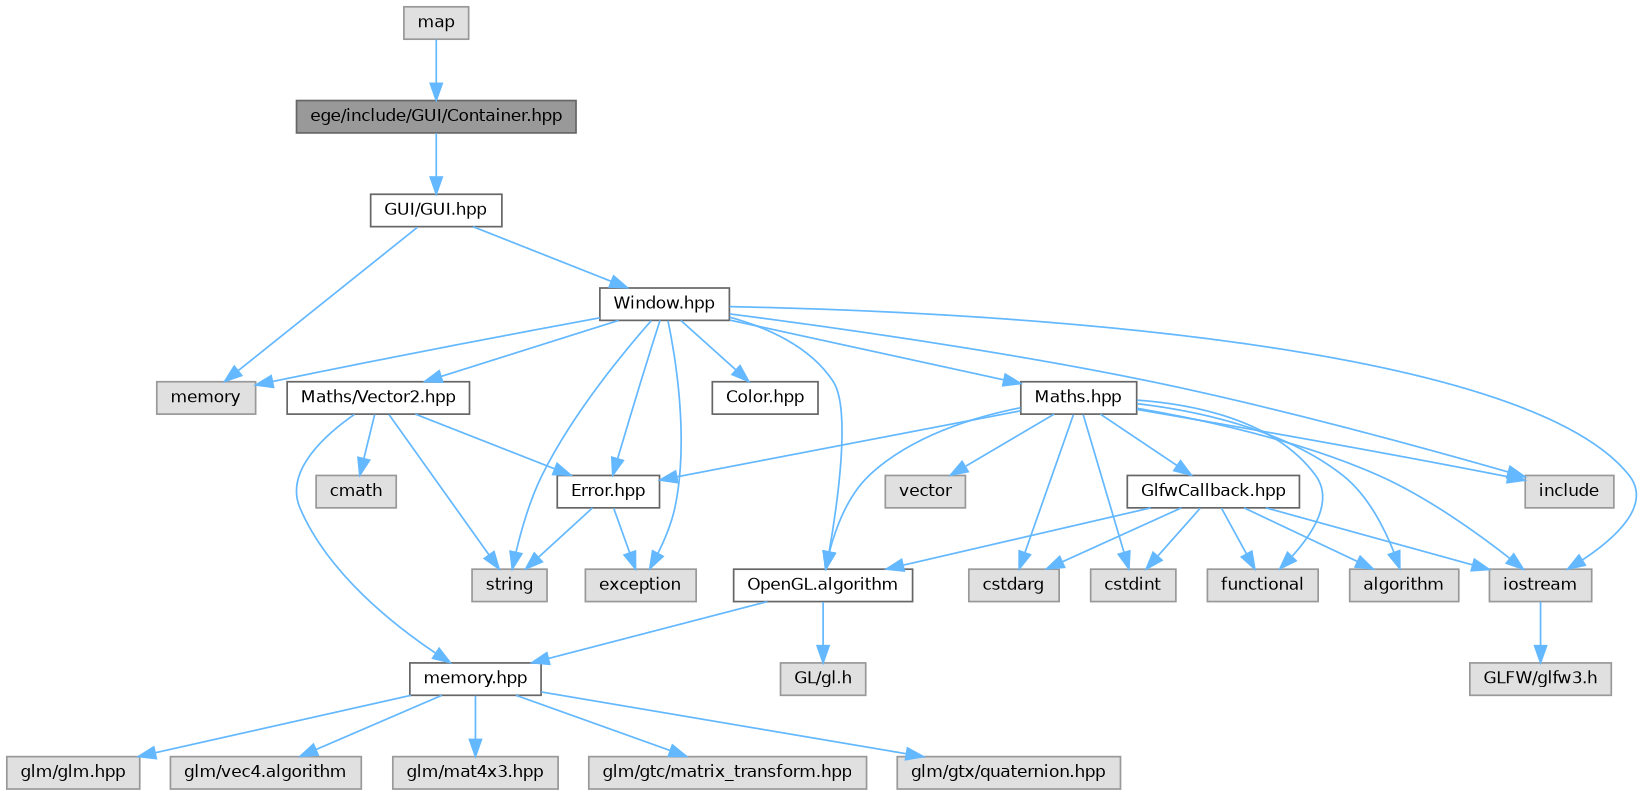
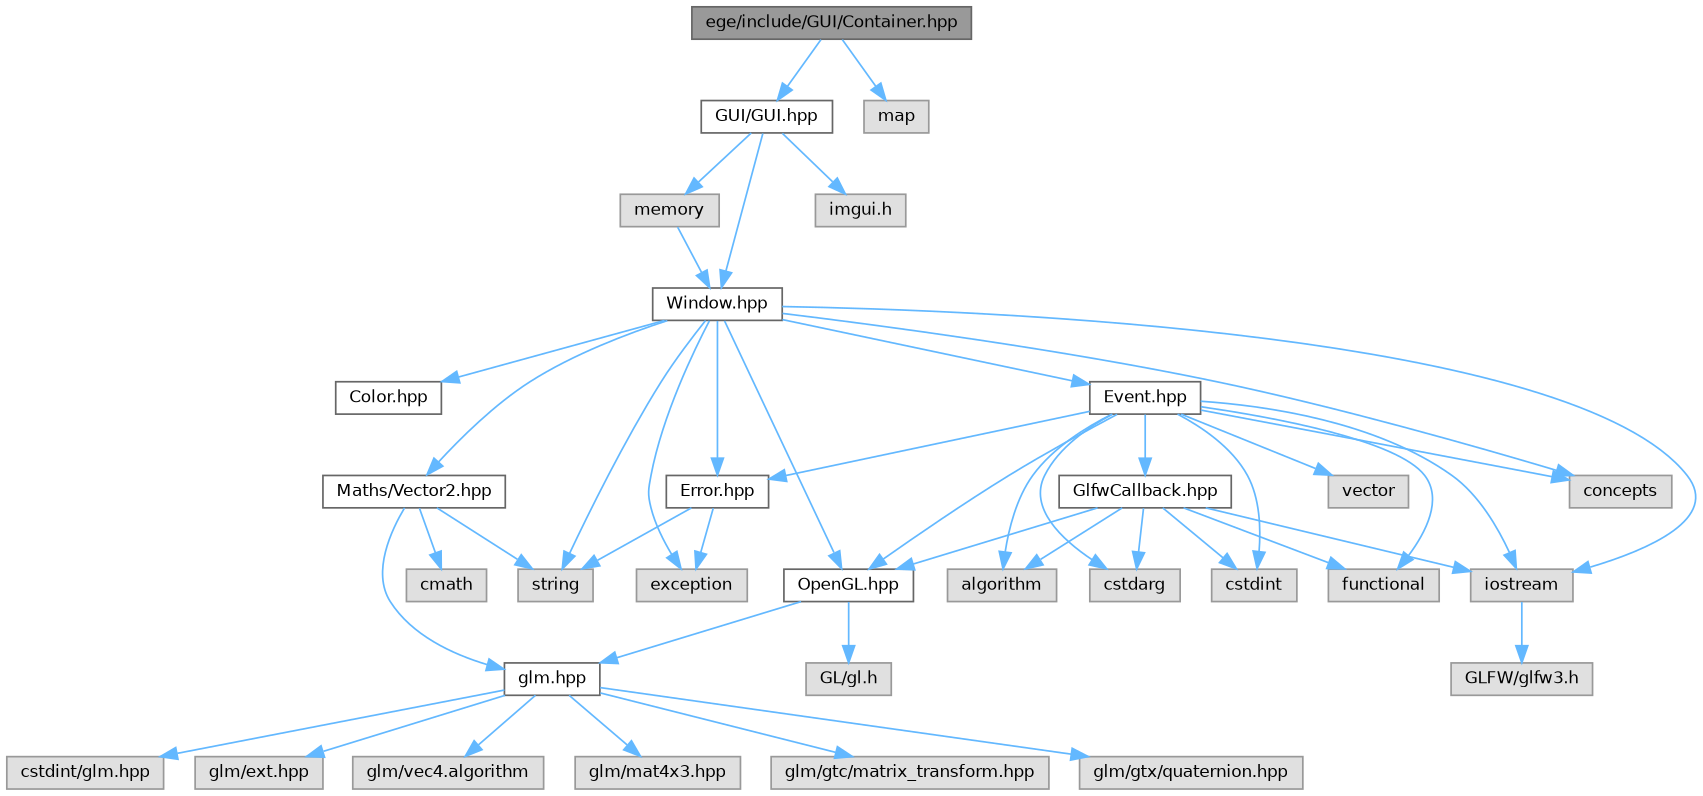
(436, 61) -> (859, 63)
none -> (861, 210)
(436, 349) -> (690, 250)
(1079, 398) -> (1145, 398)
(485, 441) -> none
(1570, 492) -> (1621, 492)
(823, 585) -> (849, 585)
(475, 679) -> (552, 679)
(73, 773) -> (85, 773)
none -> (259, 773)
